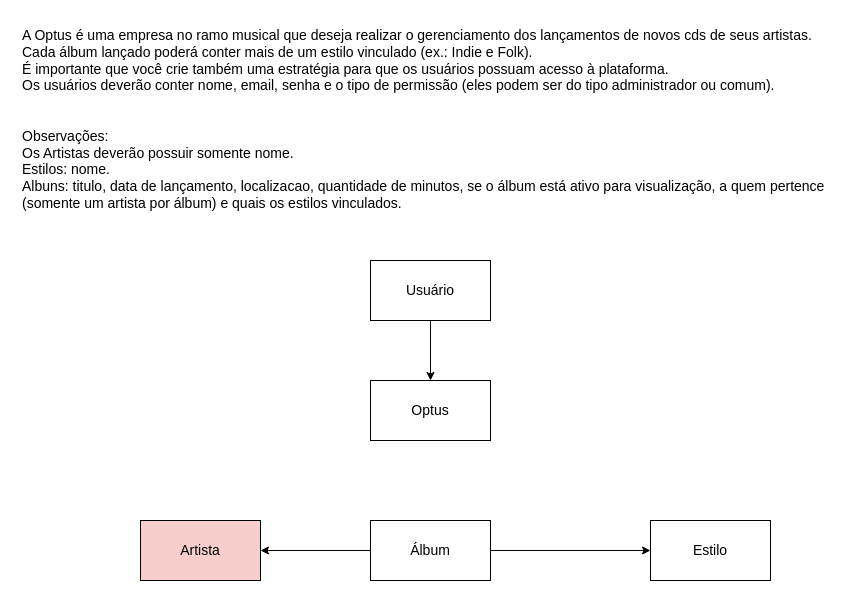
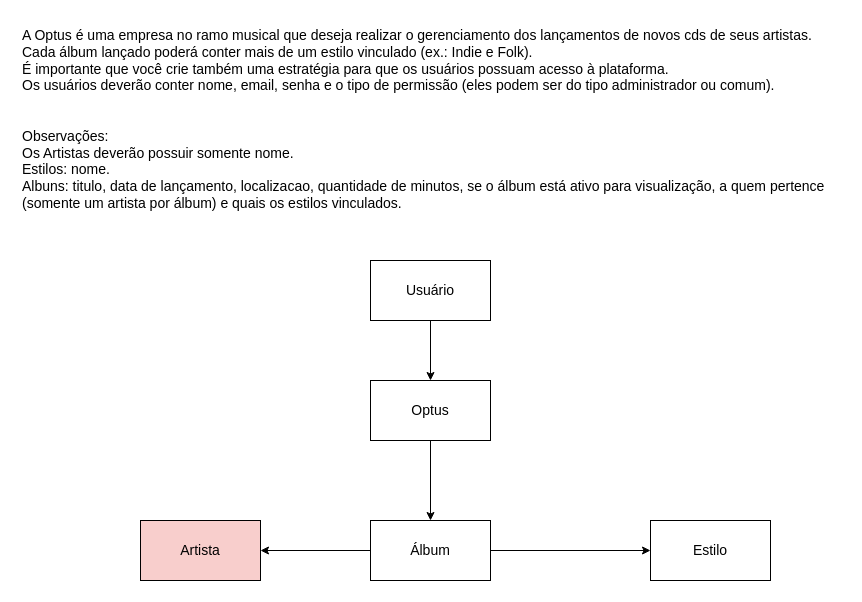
none -> (431, 477)
